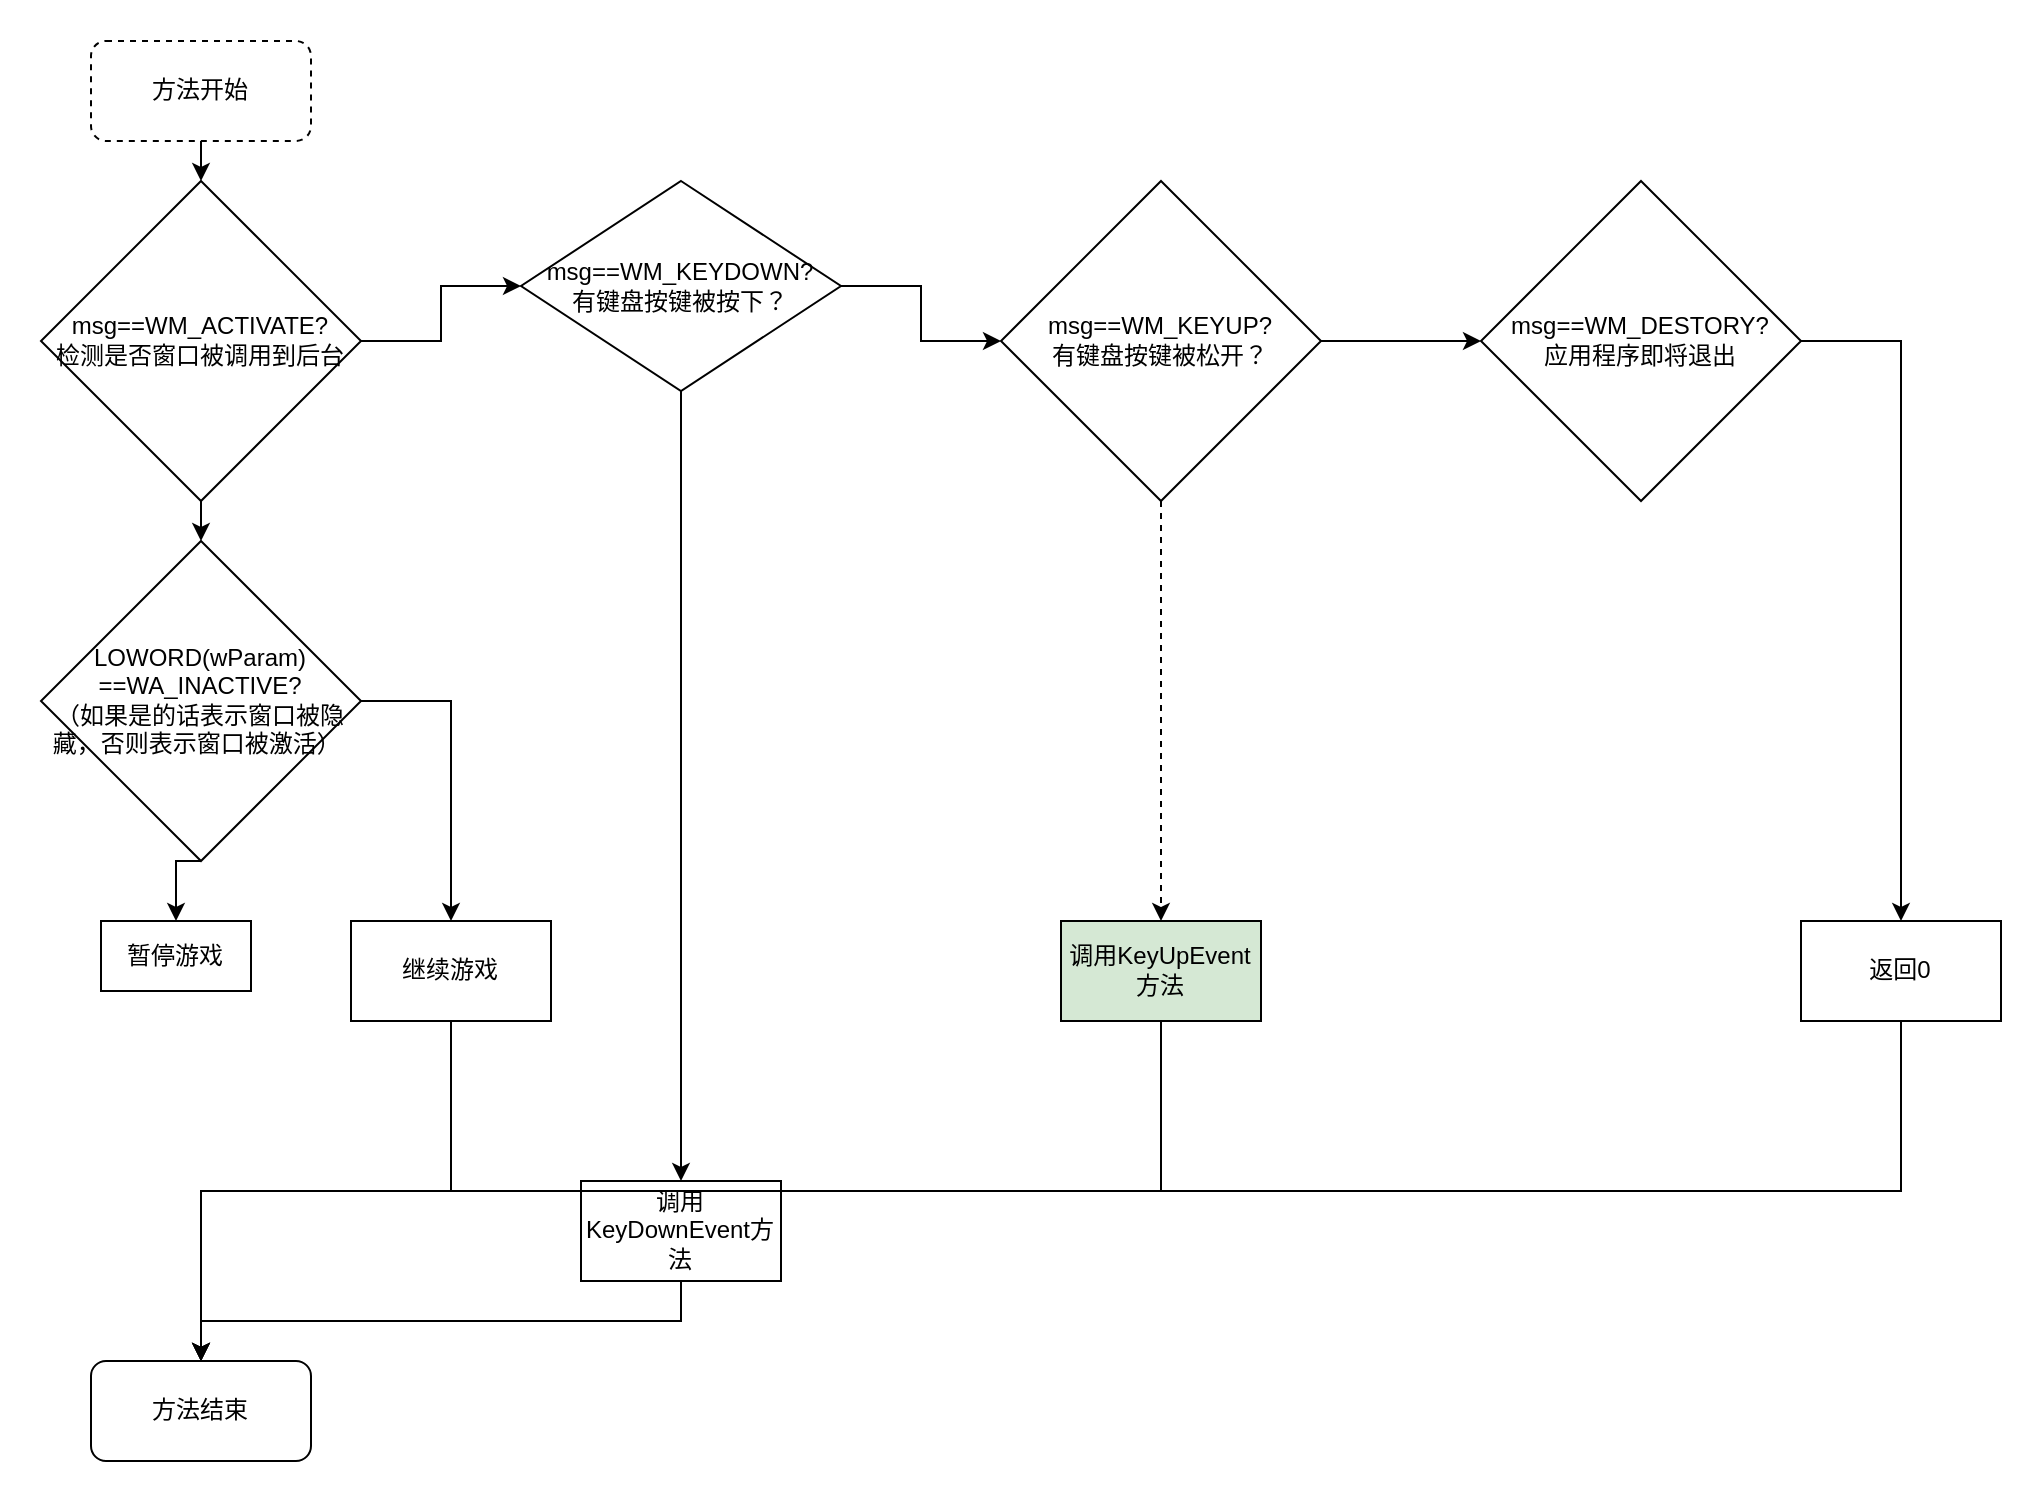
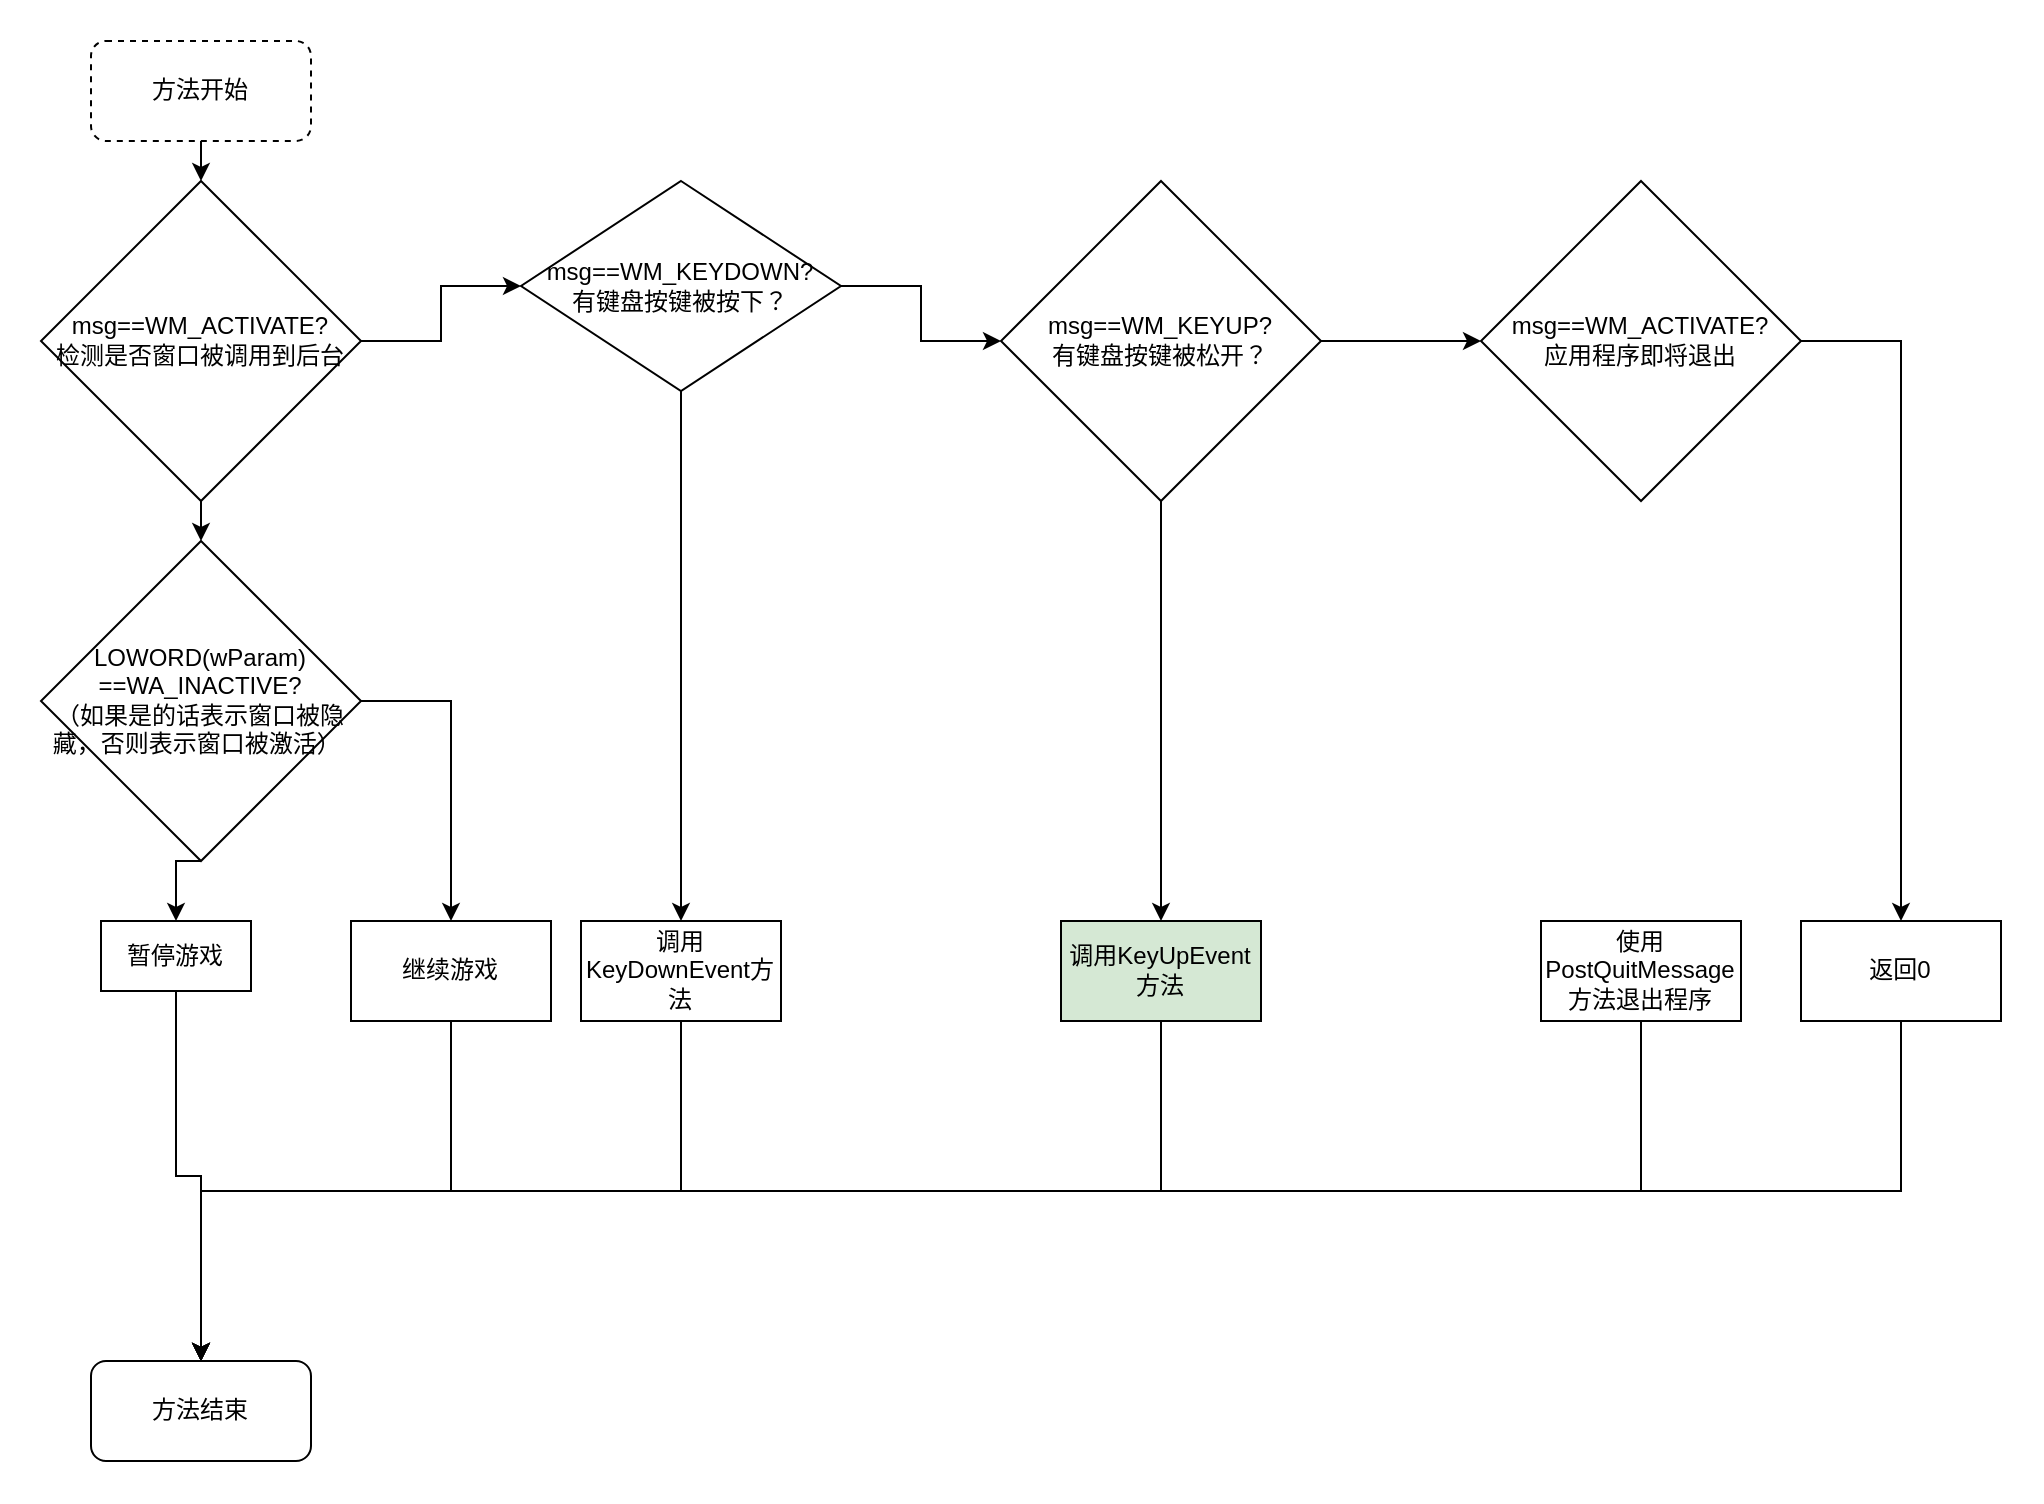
(1641, 341) -> (1641, 341)
(1161, 706) -> (1161, 706)
none -> (1641, 971)
none -> (176, 1101)
none -> (1641, 1104)
(681, 1231) -> (681, 971)
